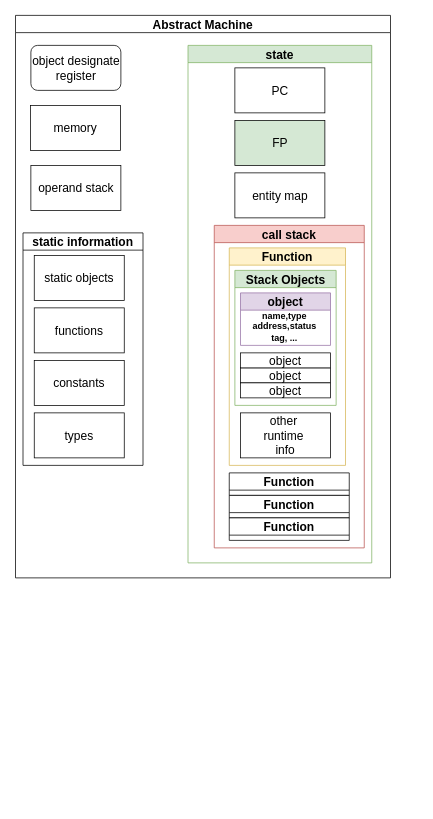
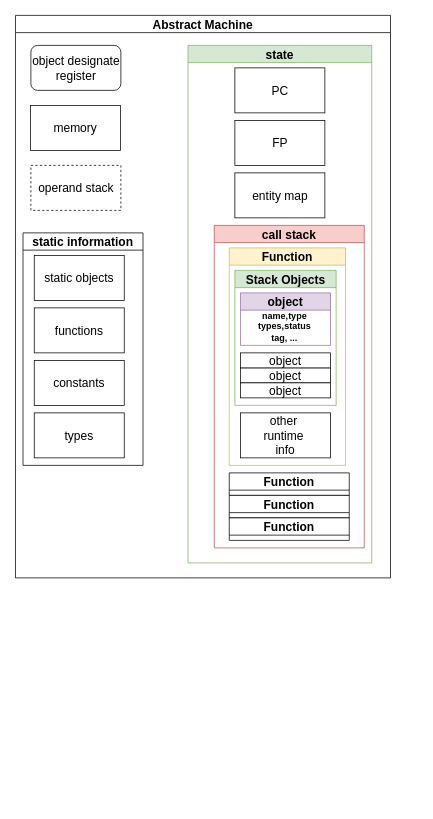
(280, 143) -> (280, 143)
(76, 188) -> (76, 188)
(285, 327) -> (285, 327)
